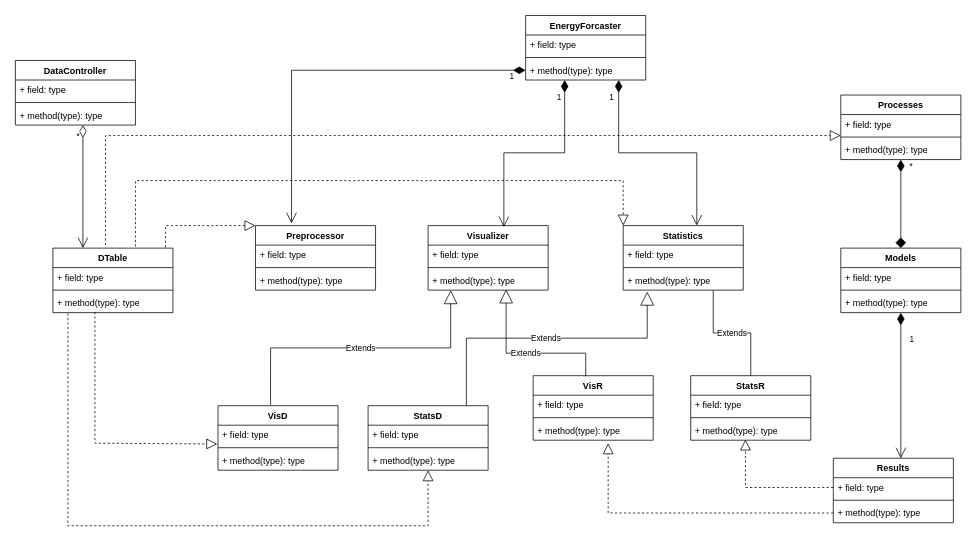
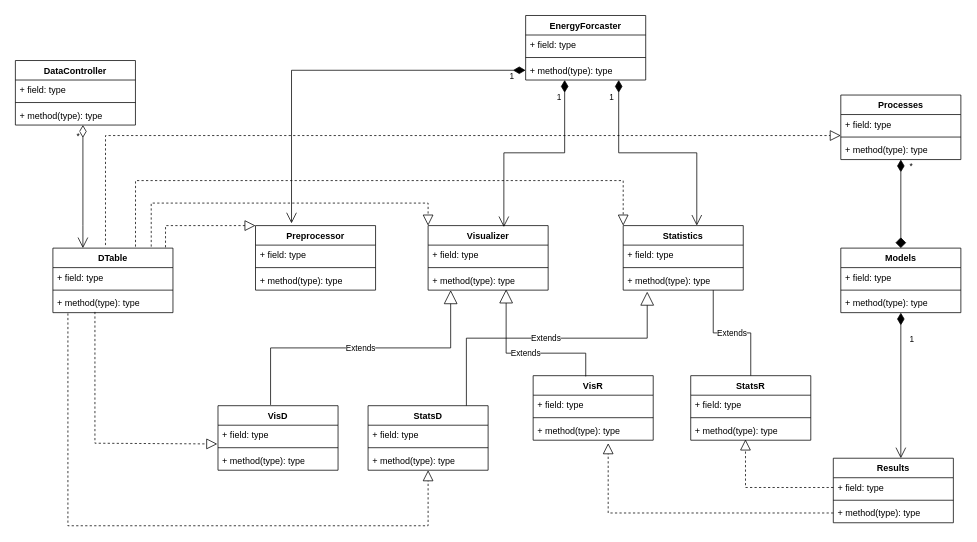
none -> (273, 203)
